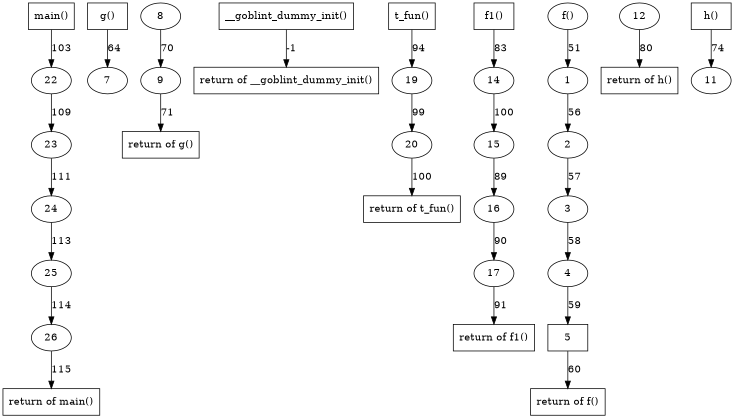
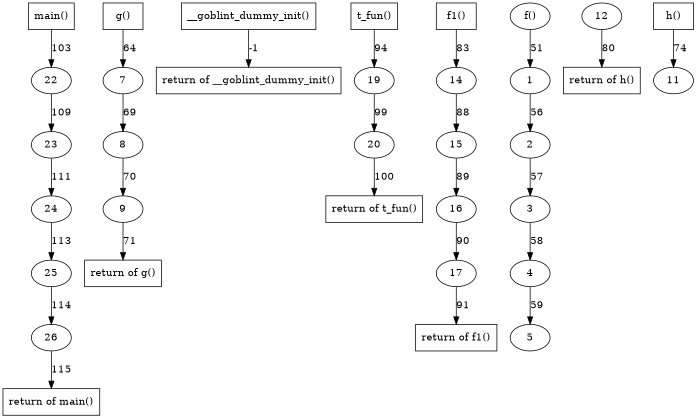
none -> (123, 109)
(504, 113) -> (463, 113)
(568, 338) -> (530, 338)
(568, 402) -> none
